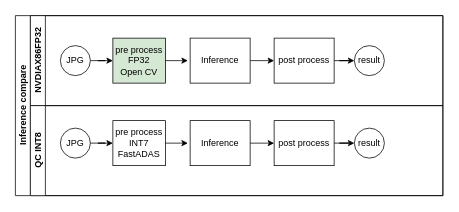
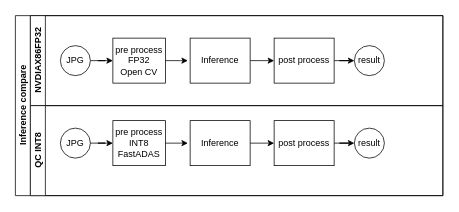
(139, 60) -> (139, 60)
(139, 143) -> (139, 143)
